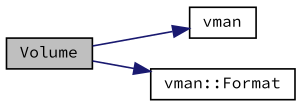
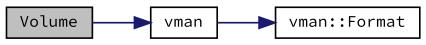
(113, 65) -> (238, 23)
